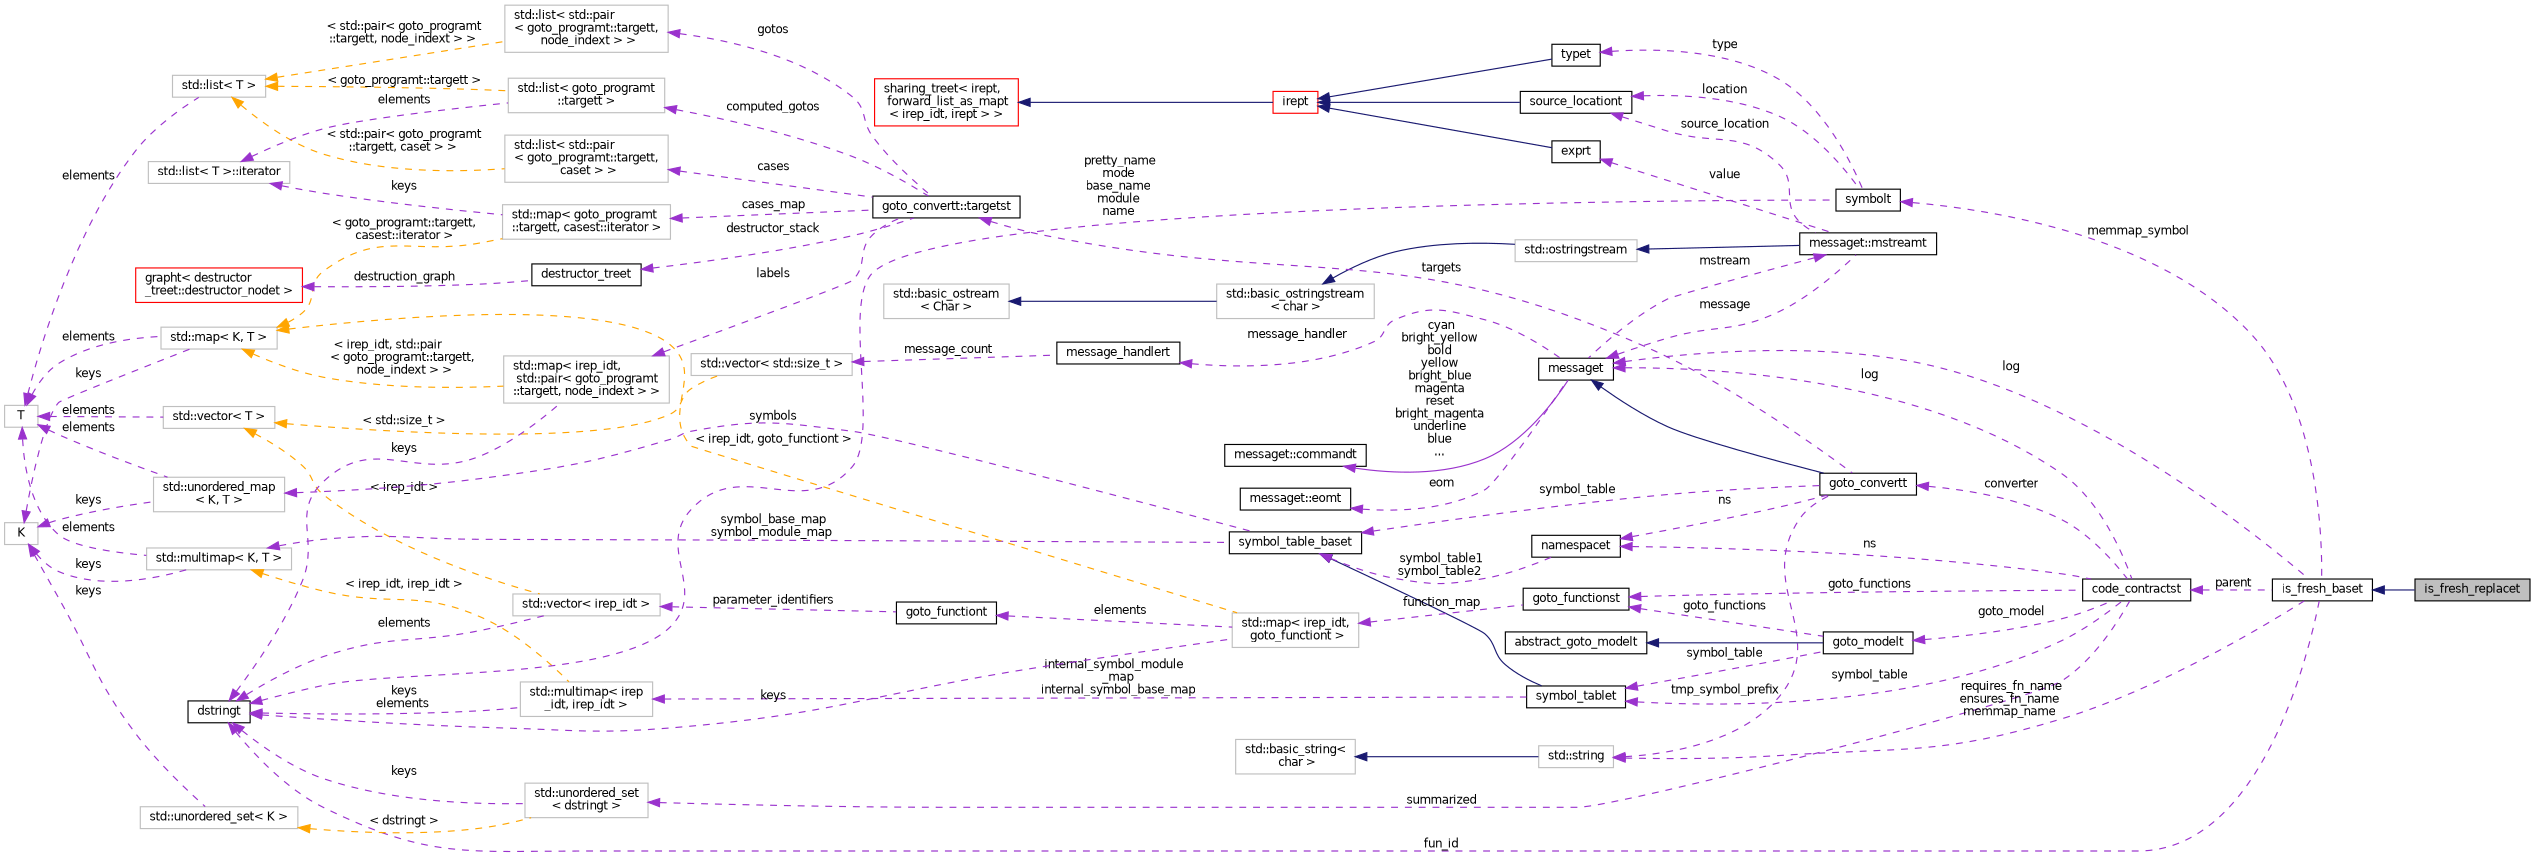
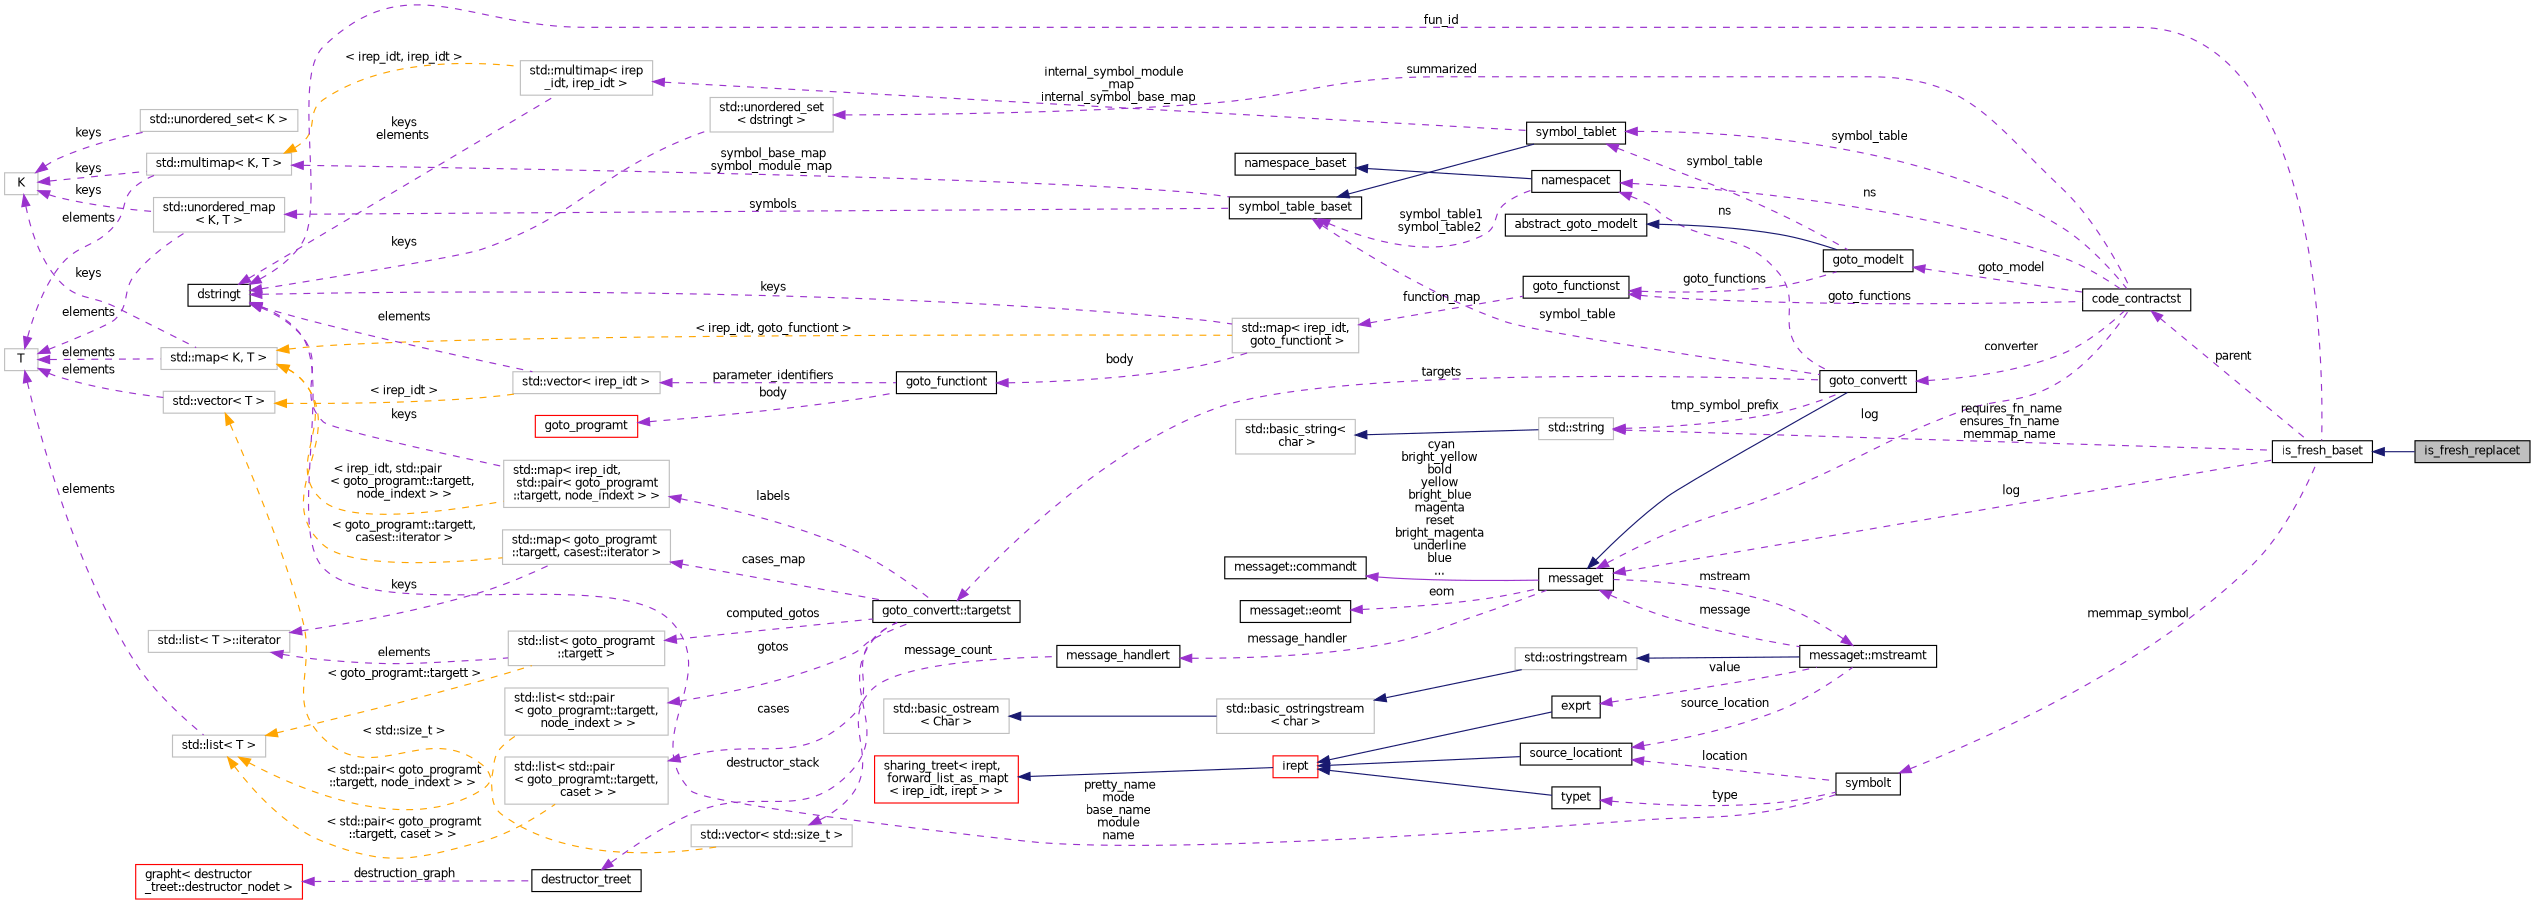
none -> (1295, 164)
none -> (586, 426)
(1118, 611) -> (1118, 360)
(421, 832) -> none
